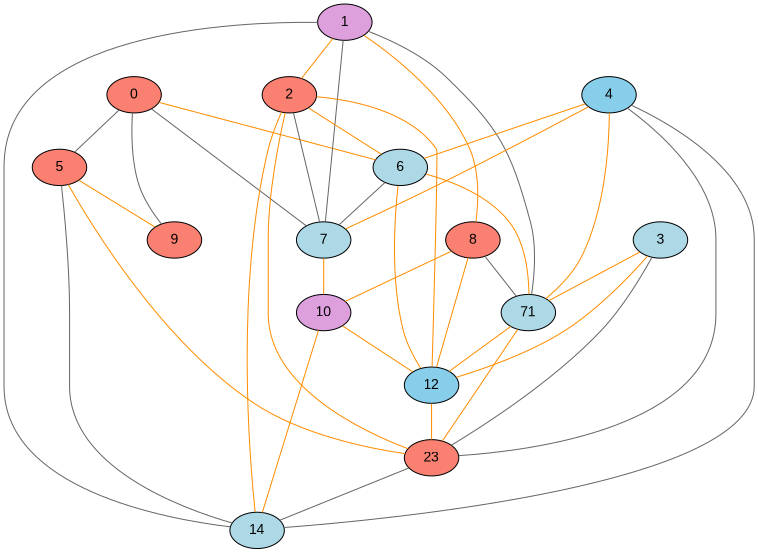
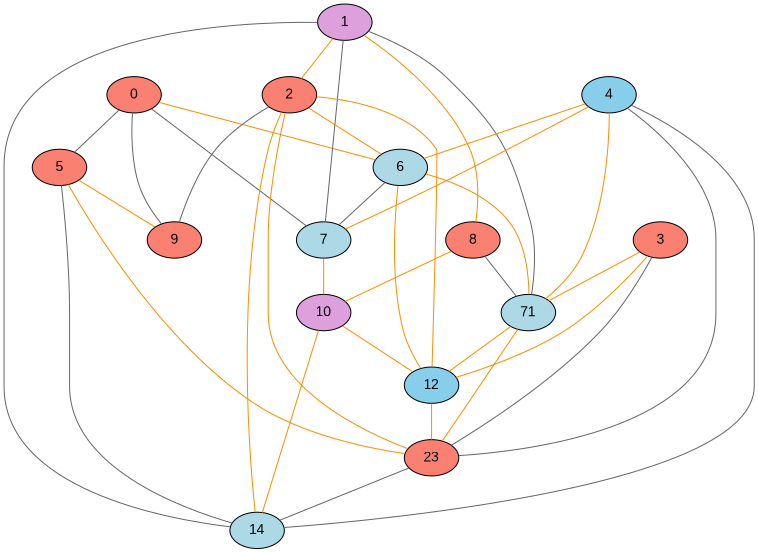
(307, 167) -> (216, 149)
(660, 240) -> (660, 240)
(452, 313) -> none
